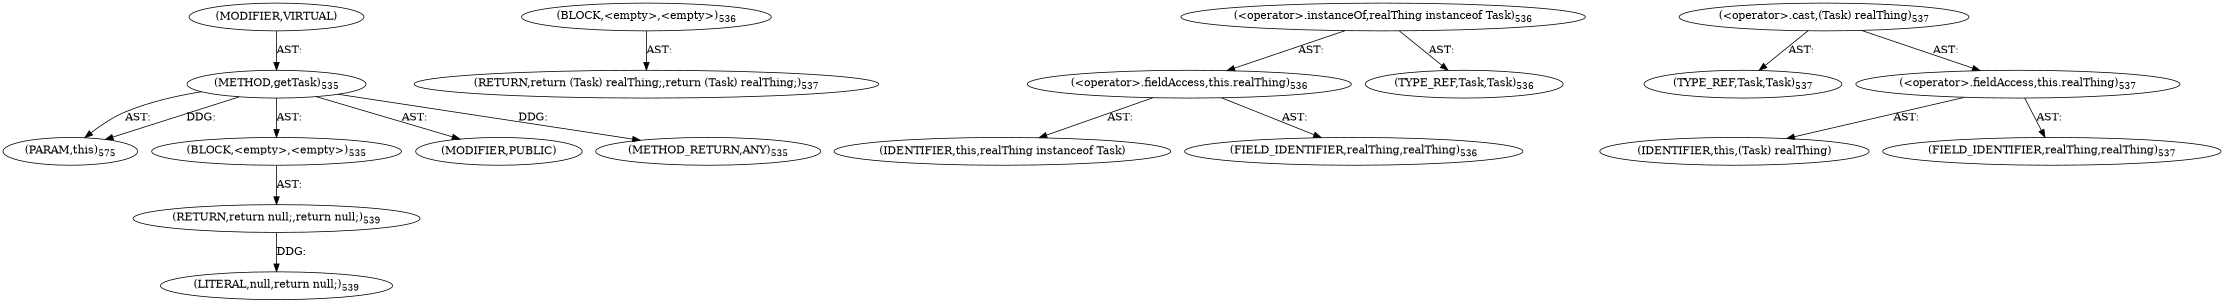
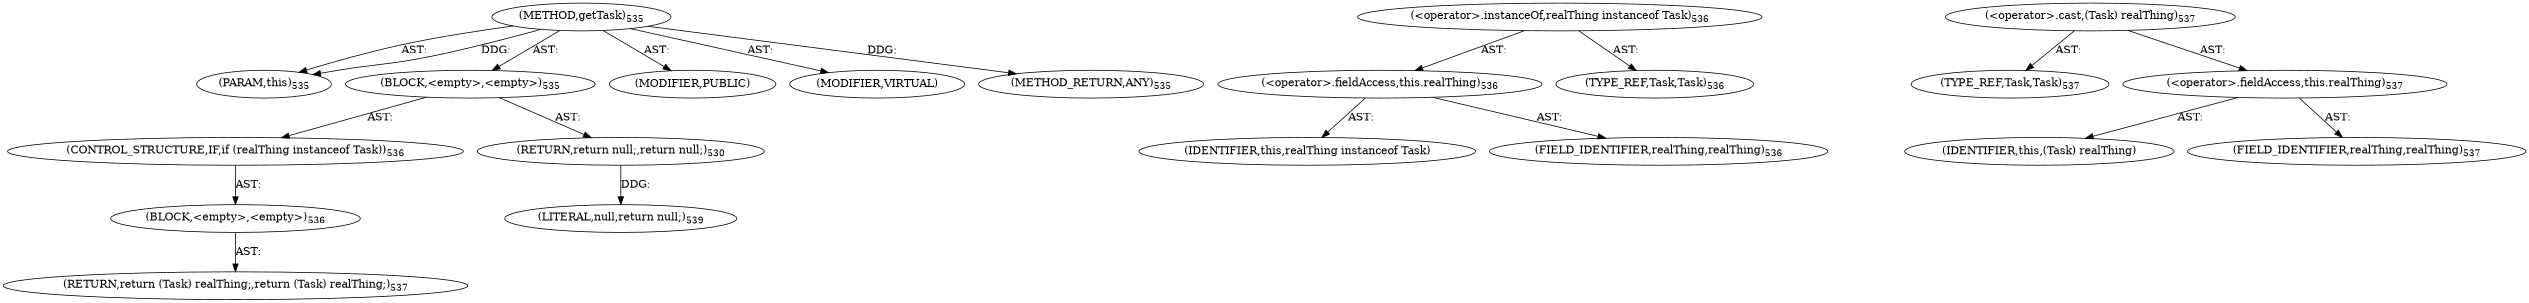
(277, 47) -> (726, 50)
(107, 150) -> (301, 83)
none -> (235, 151)
(372, 217) -> (716, 150)
